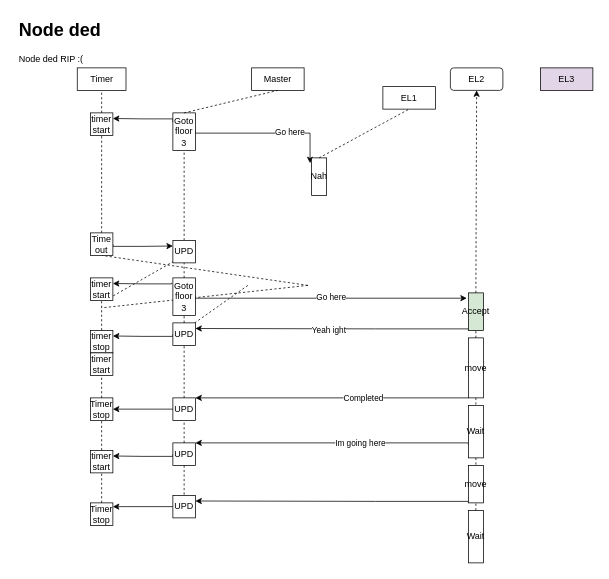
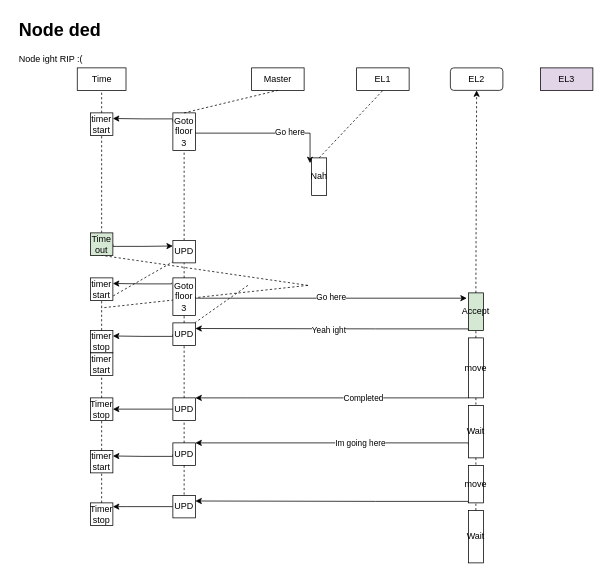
(52, 19) -> (54, 19)
(102, 79) -> (102, 79)
(409, 98) -> (383, 79)
(102, 244) -> (102, 244)
